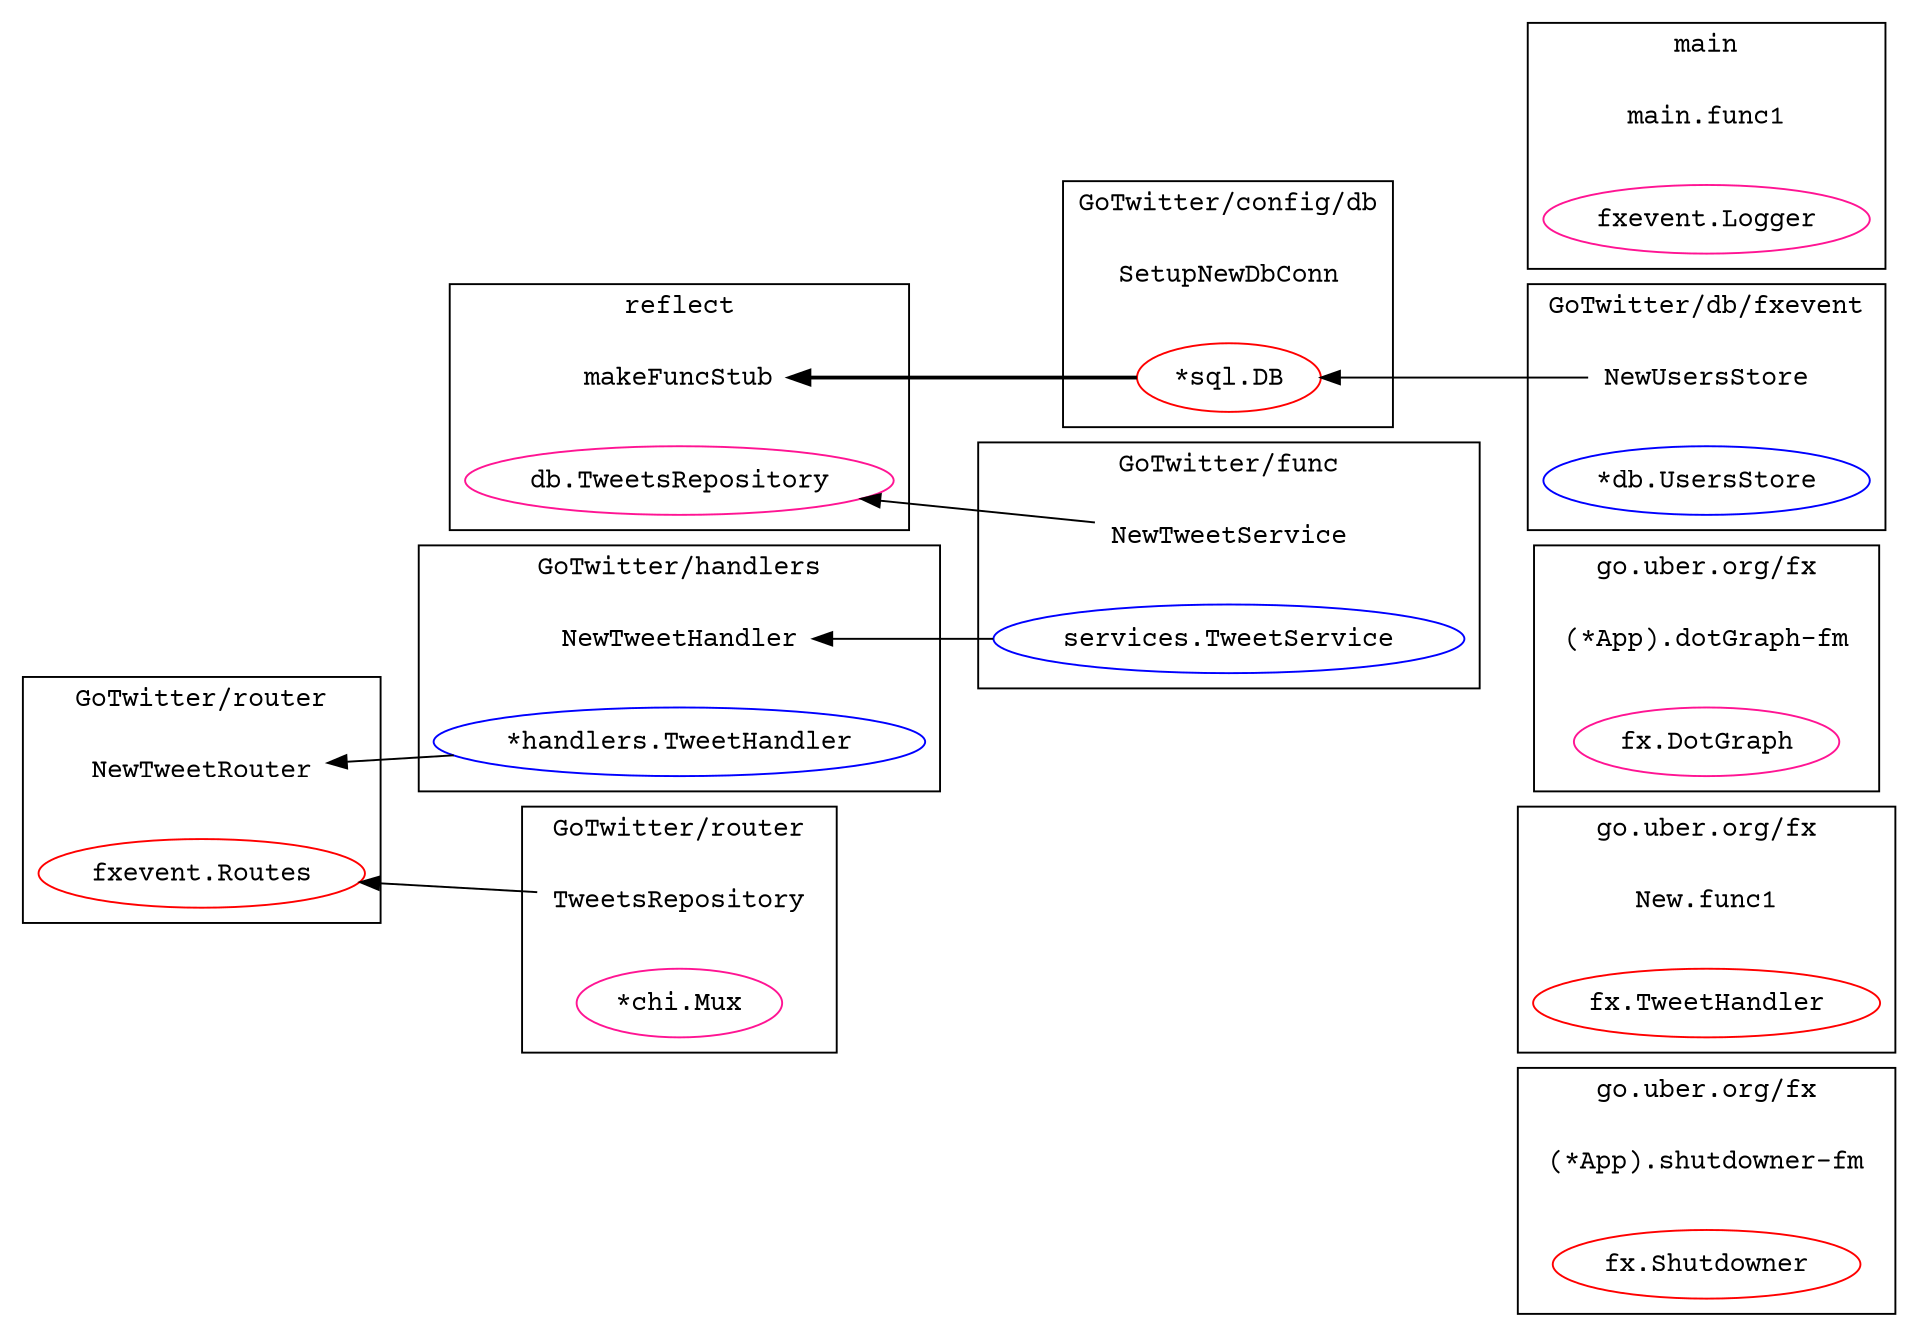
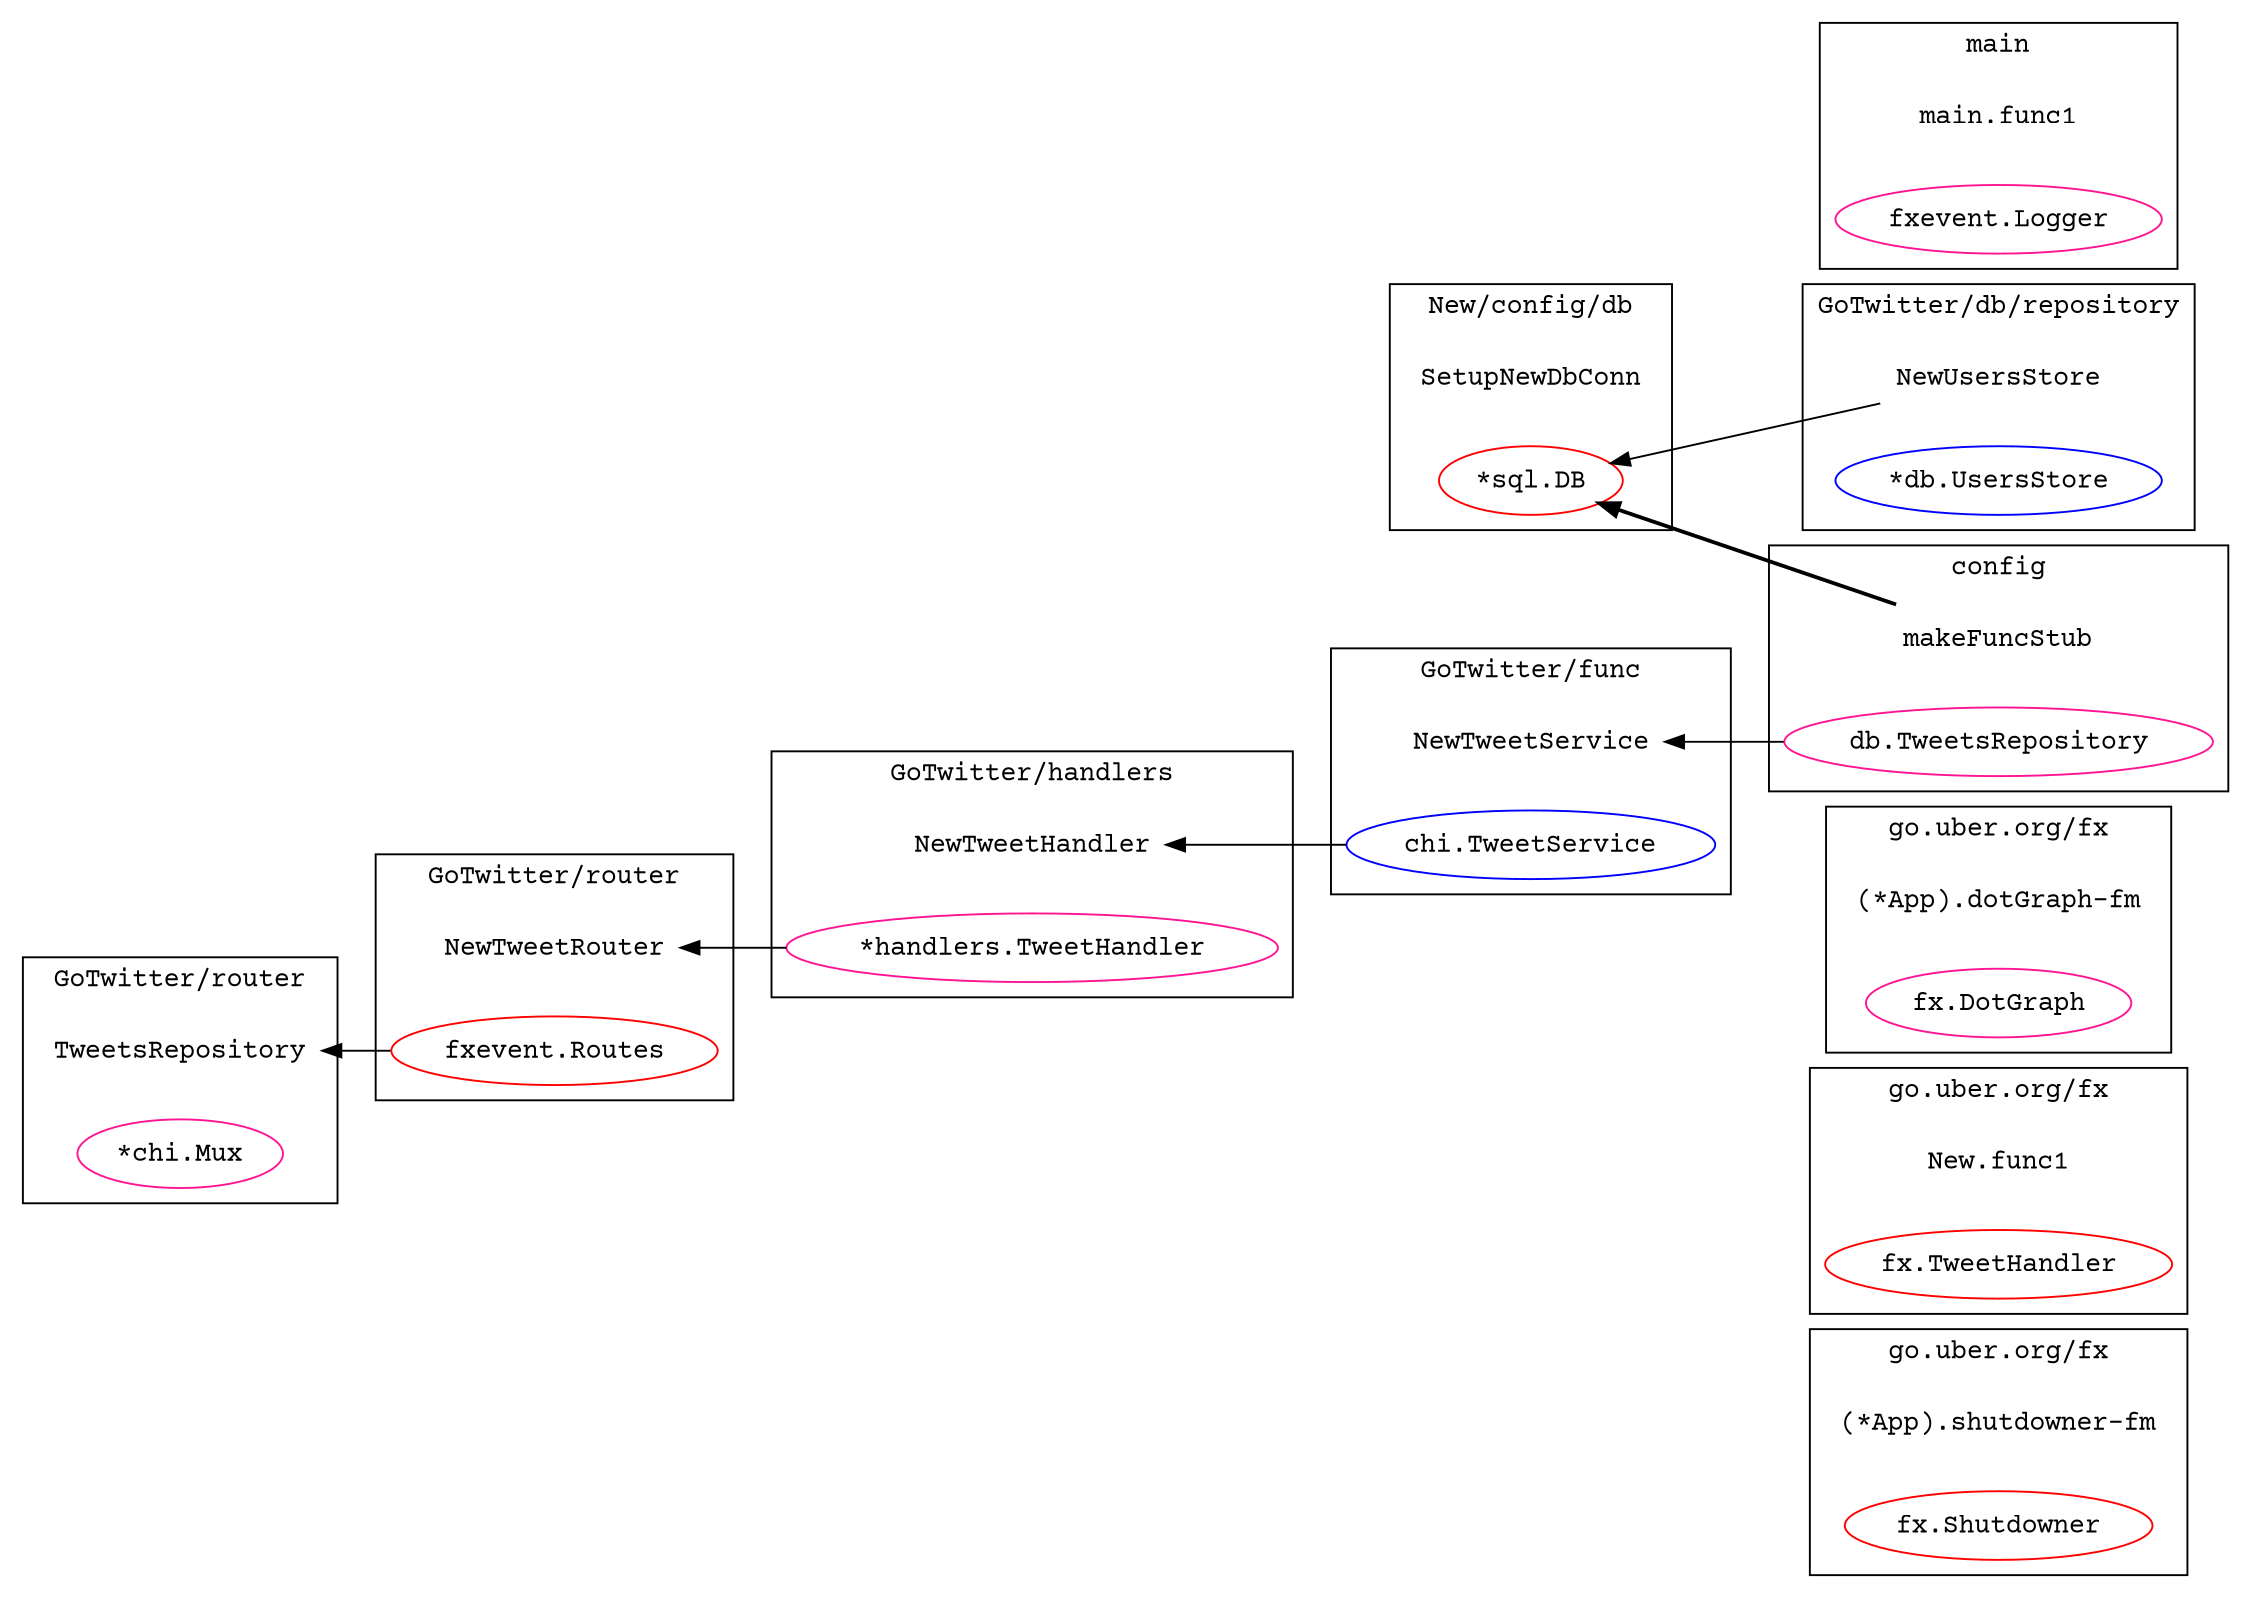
(1228, 203) -> (1531, 306)
(679, 306) -> (1999, 567)
(1707, 306) -> (1999, 306)
(973, 378) -> (1757, 557)
(993, 512) -> (1744, 742)
(1229, 639) -> (1531, 845)
(679, 742) -> (1032, 948)
(459, 888) -> (364, 1051)
